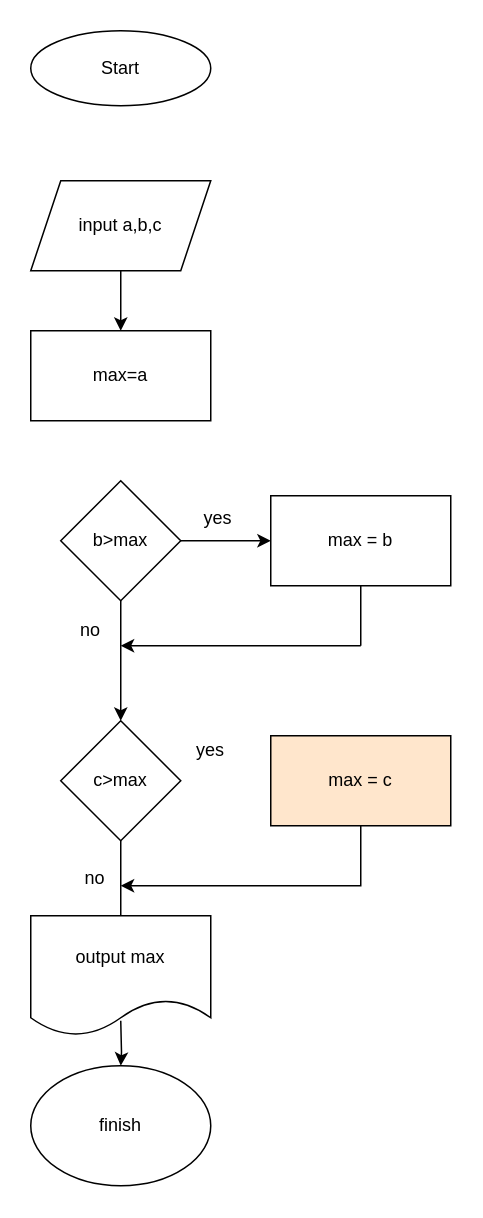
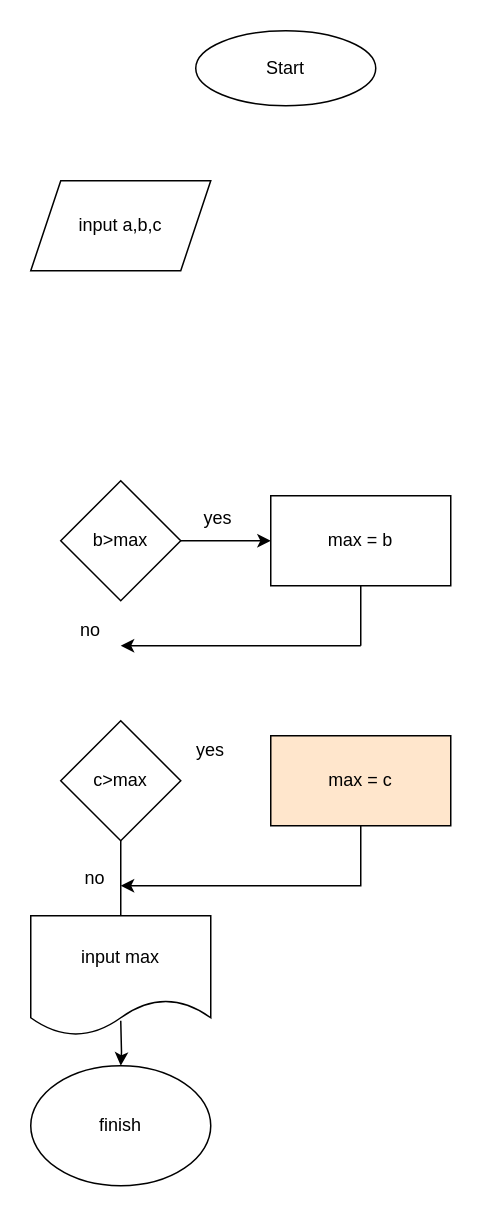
(121, 68) -> (286, 68)
(121, 296) -> none
(121, 376) -> none
(121, 656) -> none
(121, 958) -> (121, 958)
